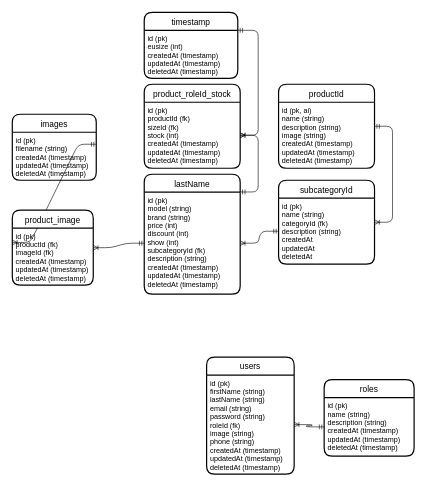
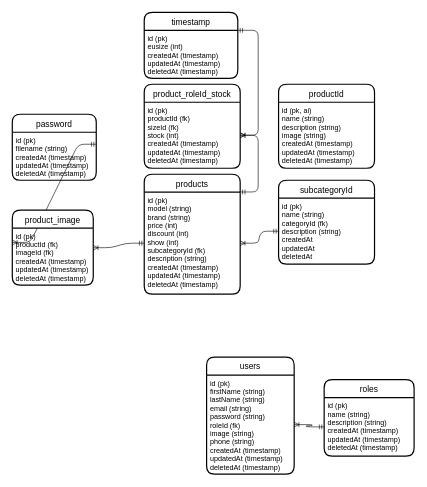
(54, 124) -> (54, 124)
(393, 174) -> none
(192, 184) -> (192, 184)
